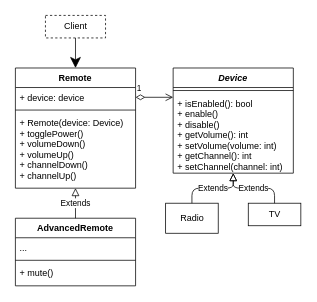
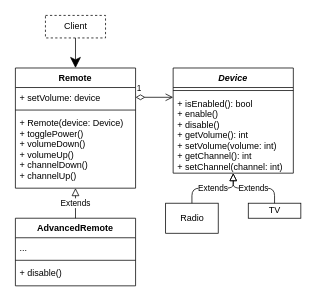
(54, 98) -> (62, 98)
(274, 214) -> (274, 210)
(38, 273) -> (44, 273)
